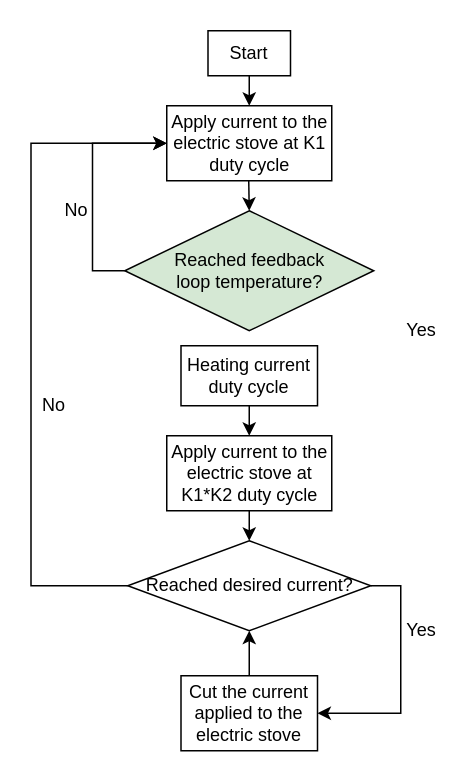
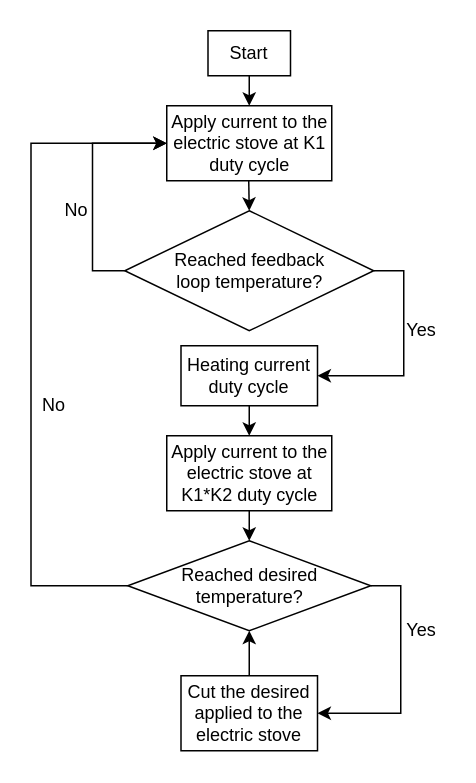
(249, 271) -> (249, 271)
none -> (404, 346)
(250, 586) -> (250, 586)
(249, 713) -> (249, 713)
